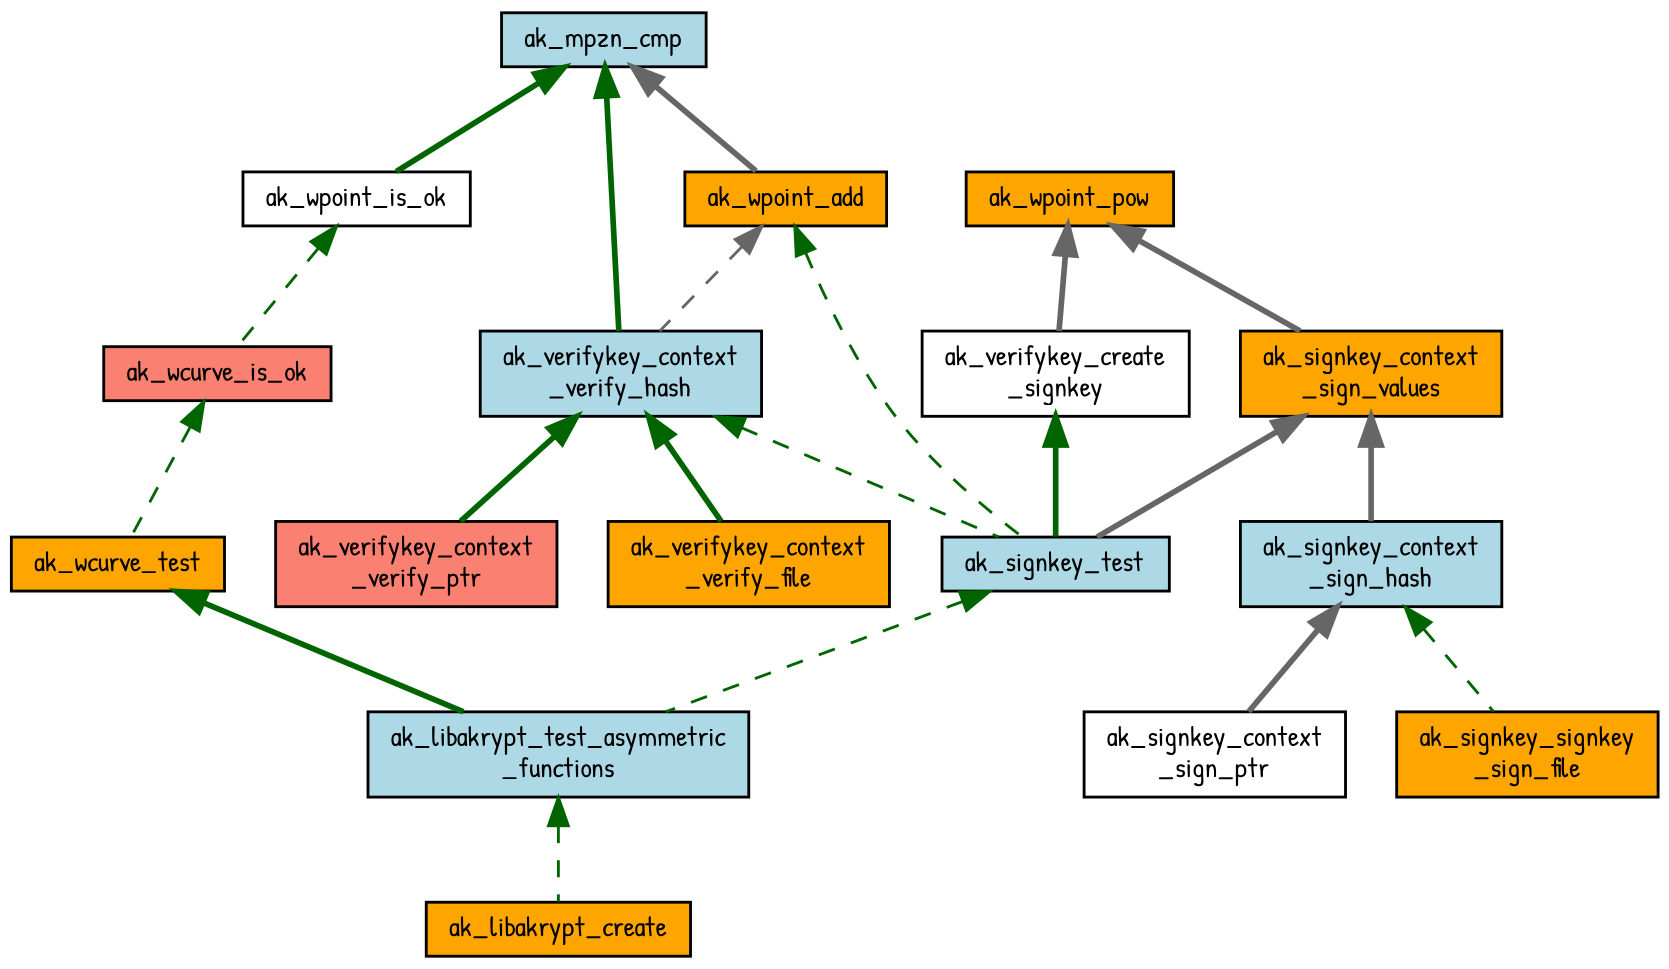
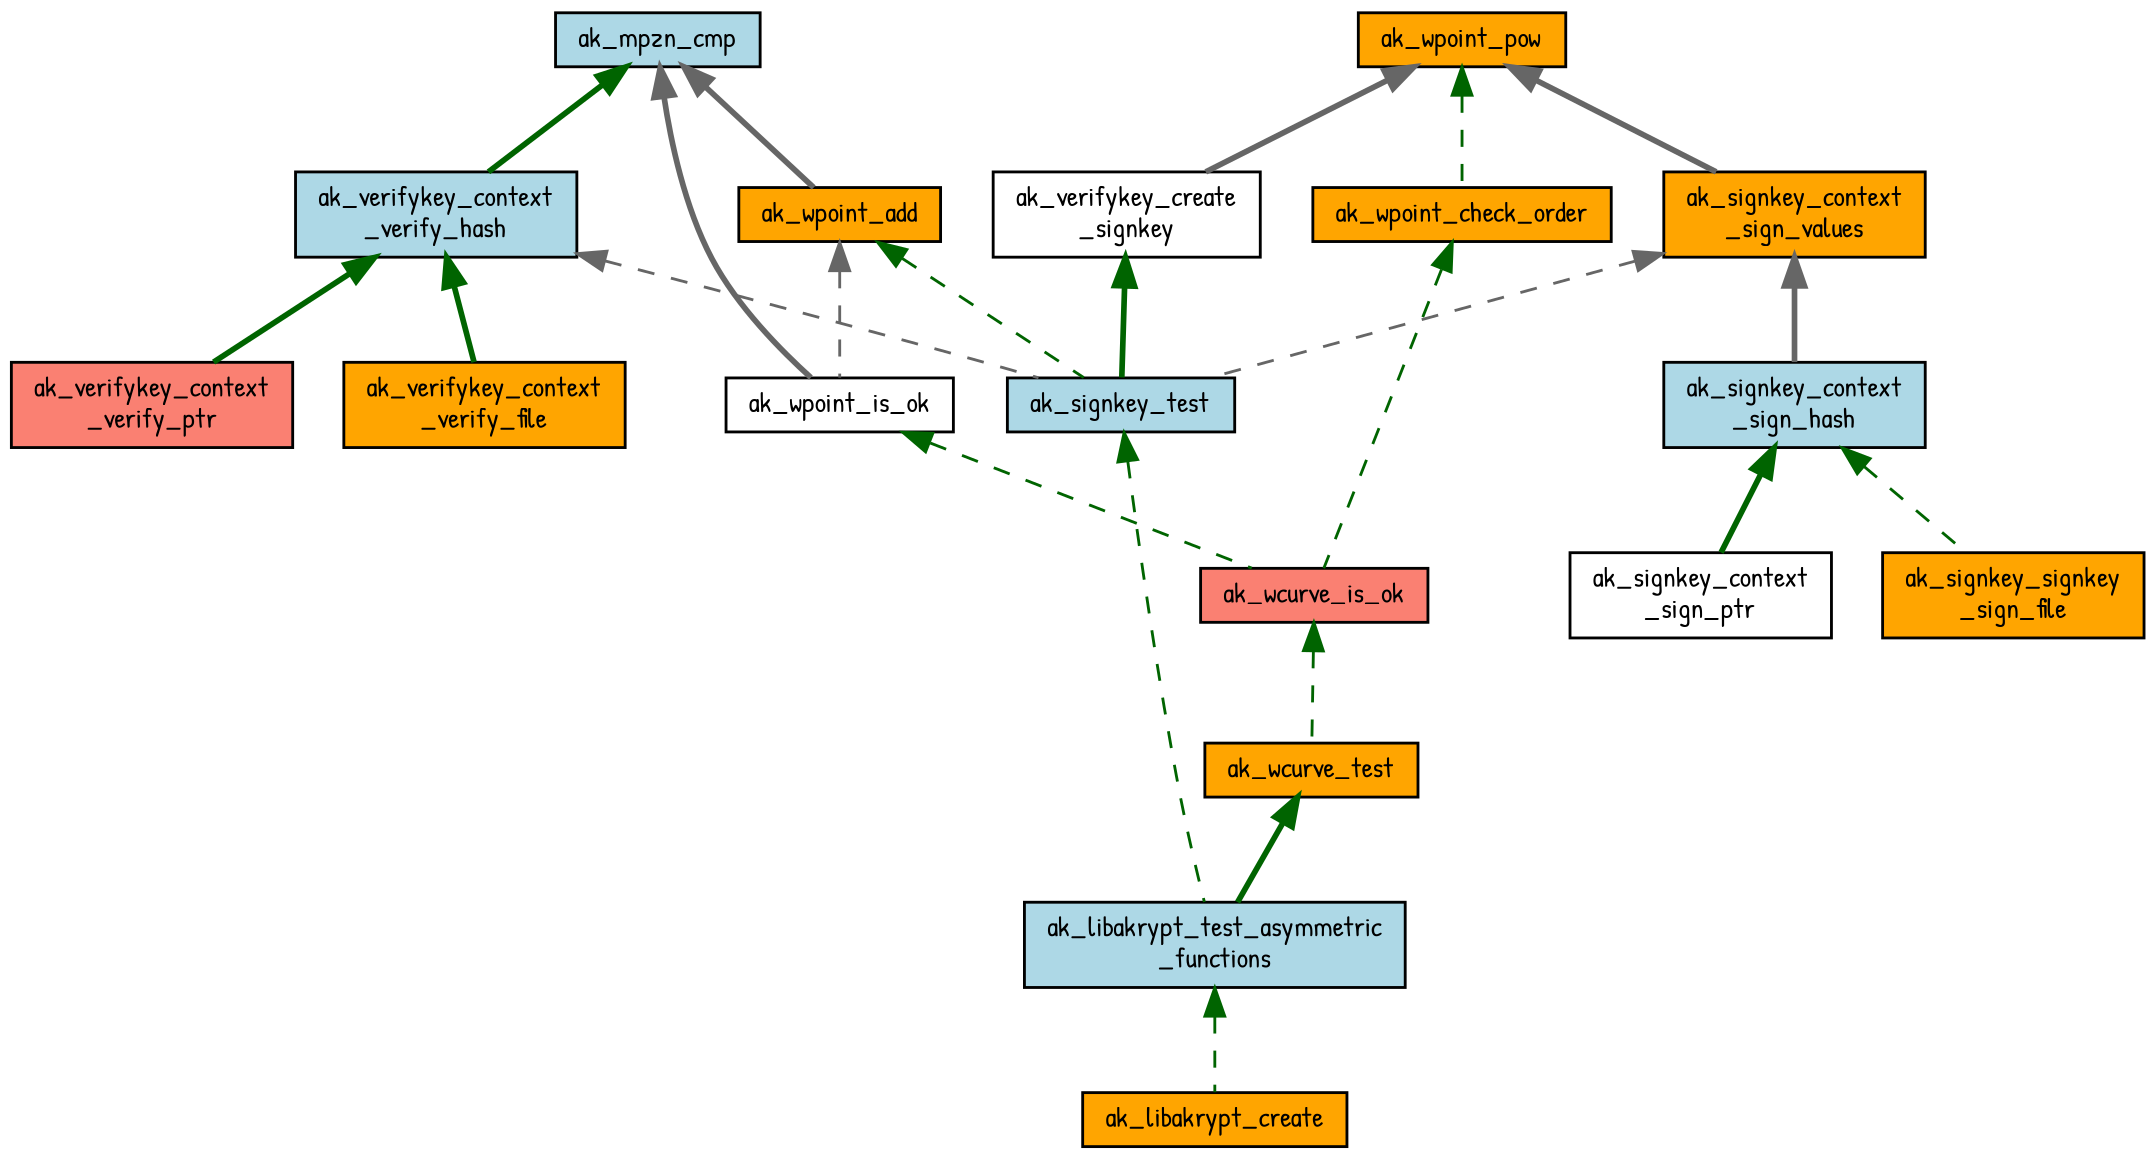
(468, 127) -> (709, 252)
none -> (1462, 215)
(701, 289) -> (840, 343)
(870, 482) -> (822, 318)
(1187, 484) -> (1444, 314)
(1284, 670) -> (1741, 513)
